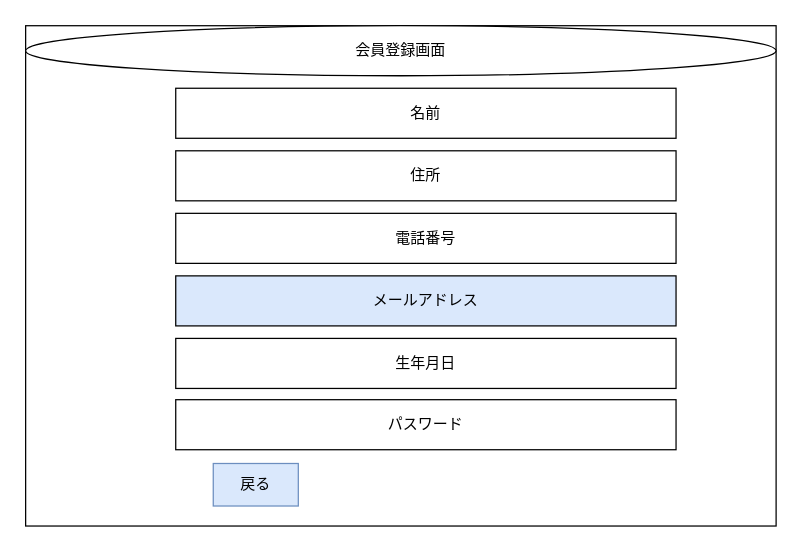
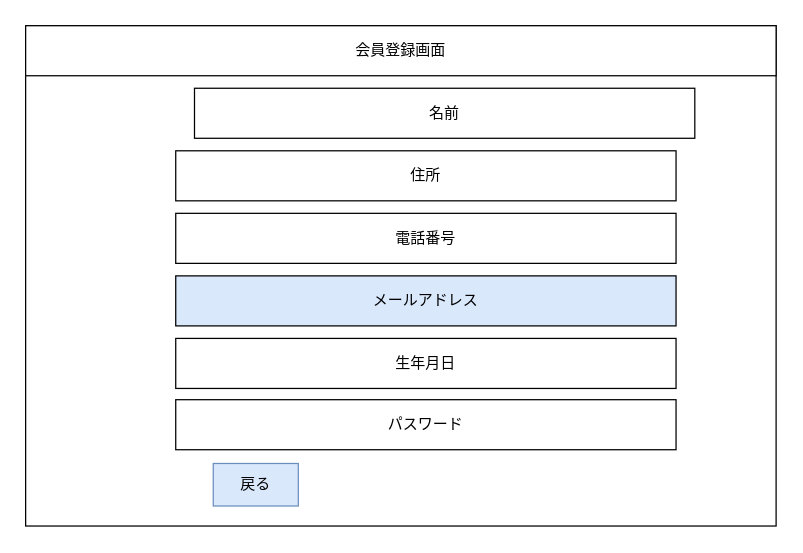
(401, 51) -> (401, 51)
(426, 113) -> (444, 113)
